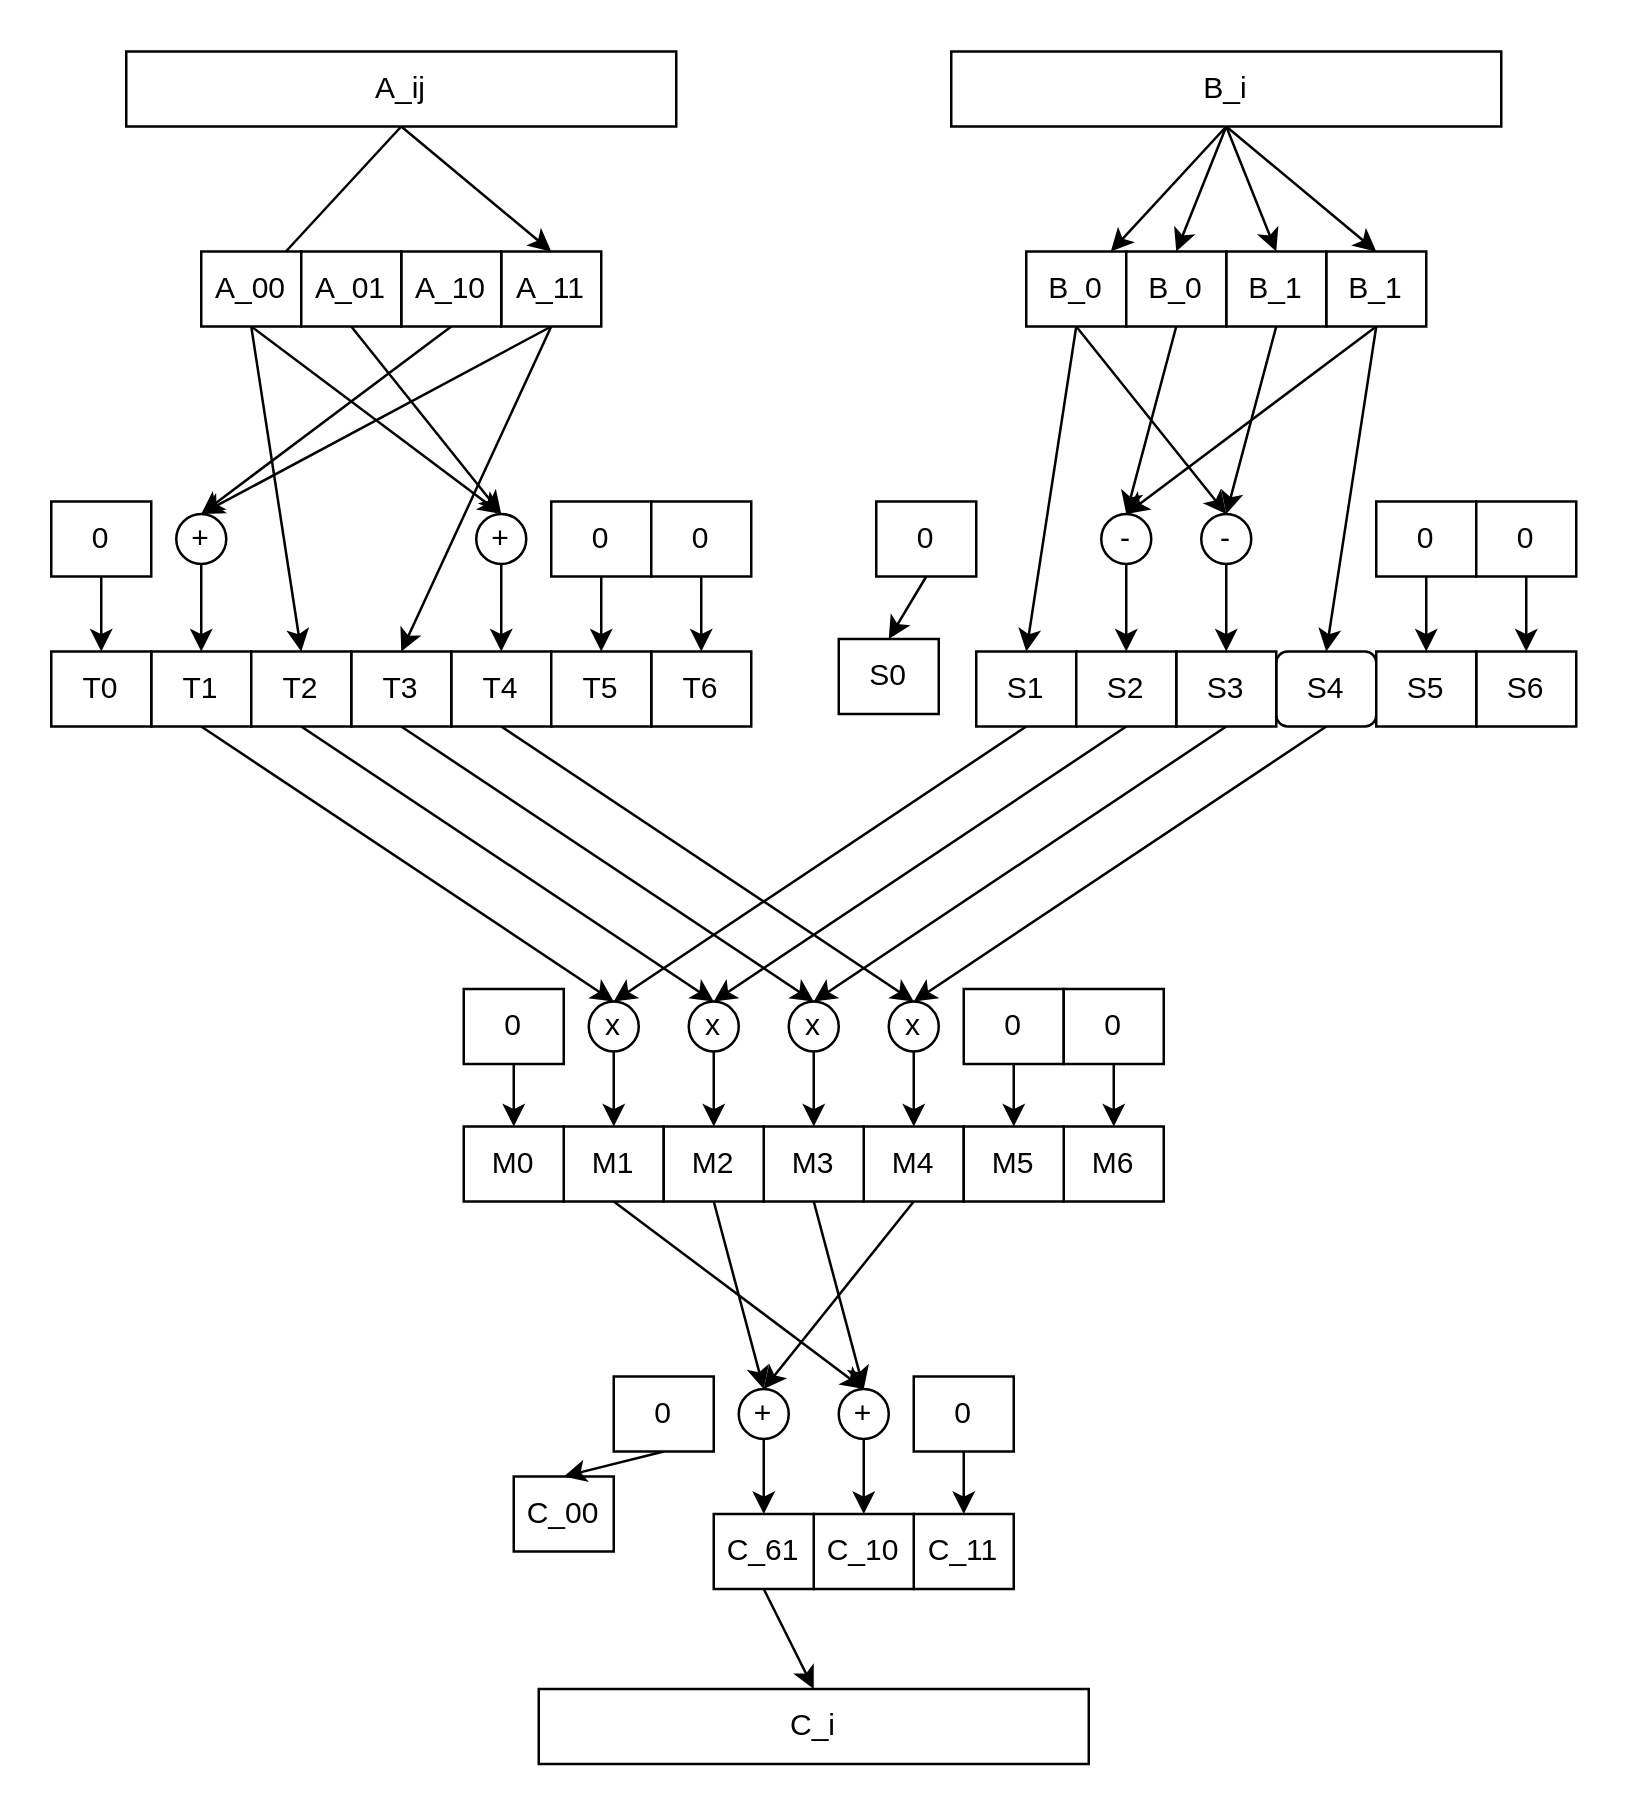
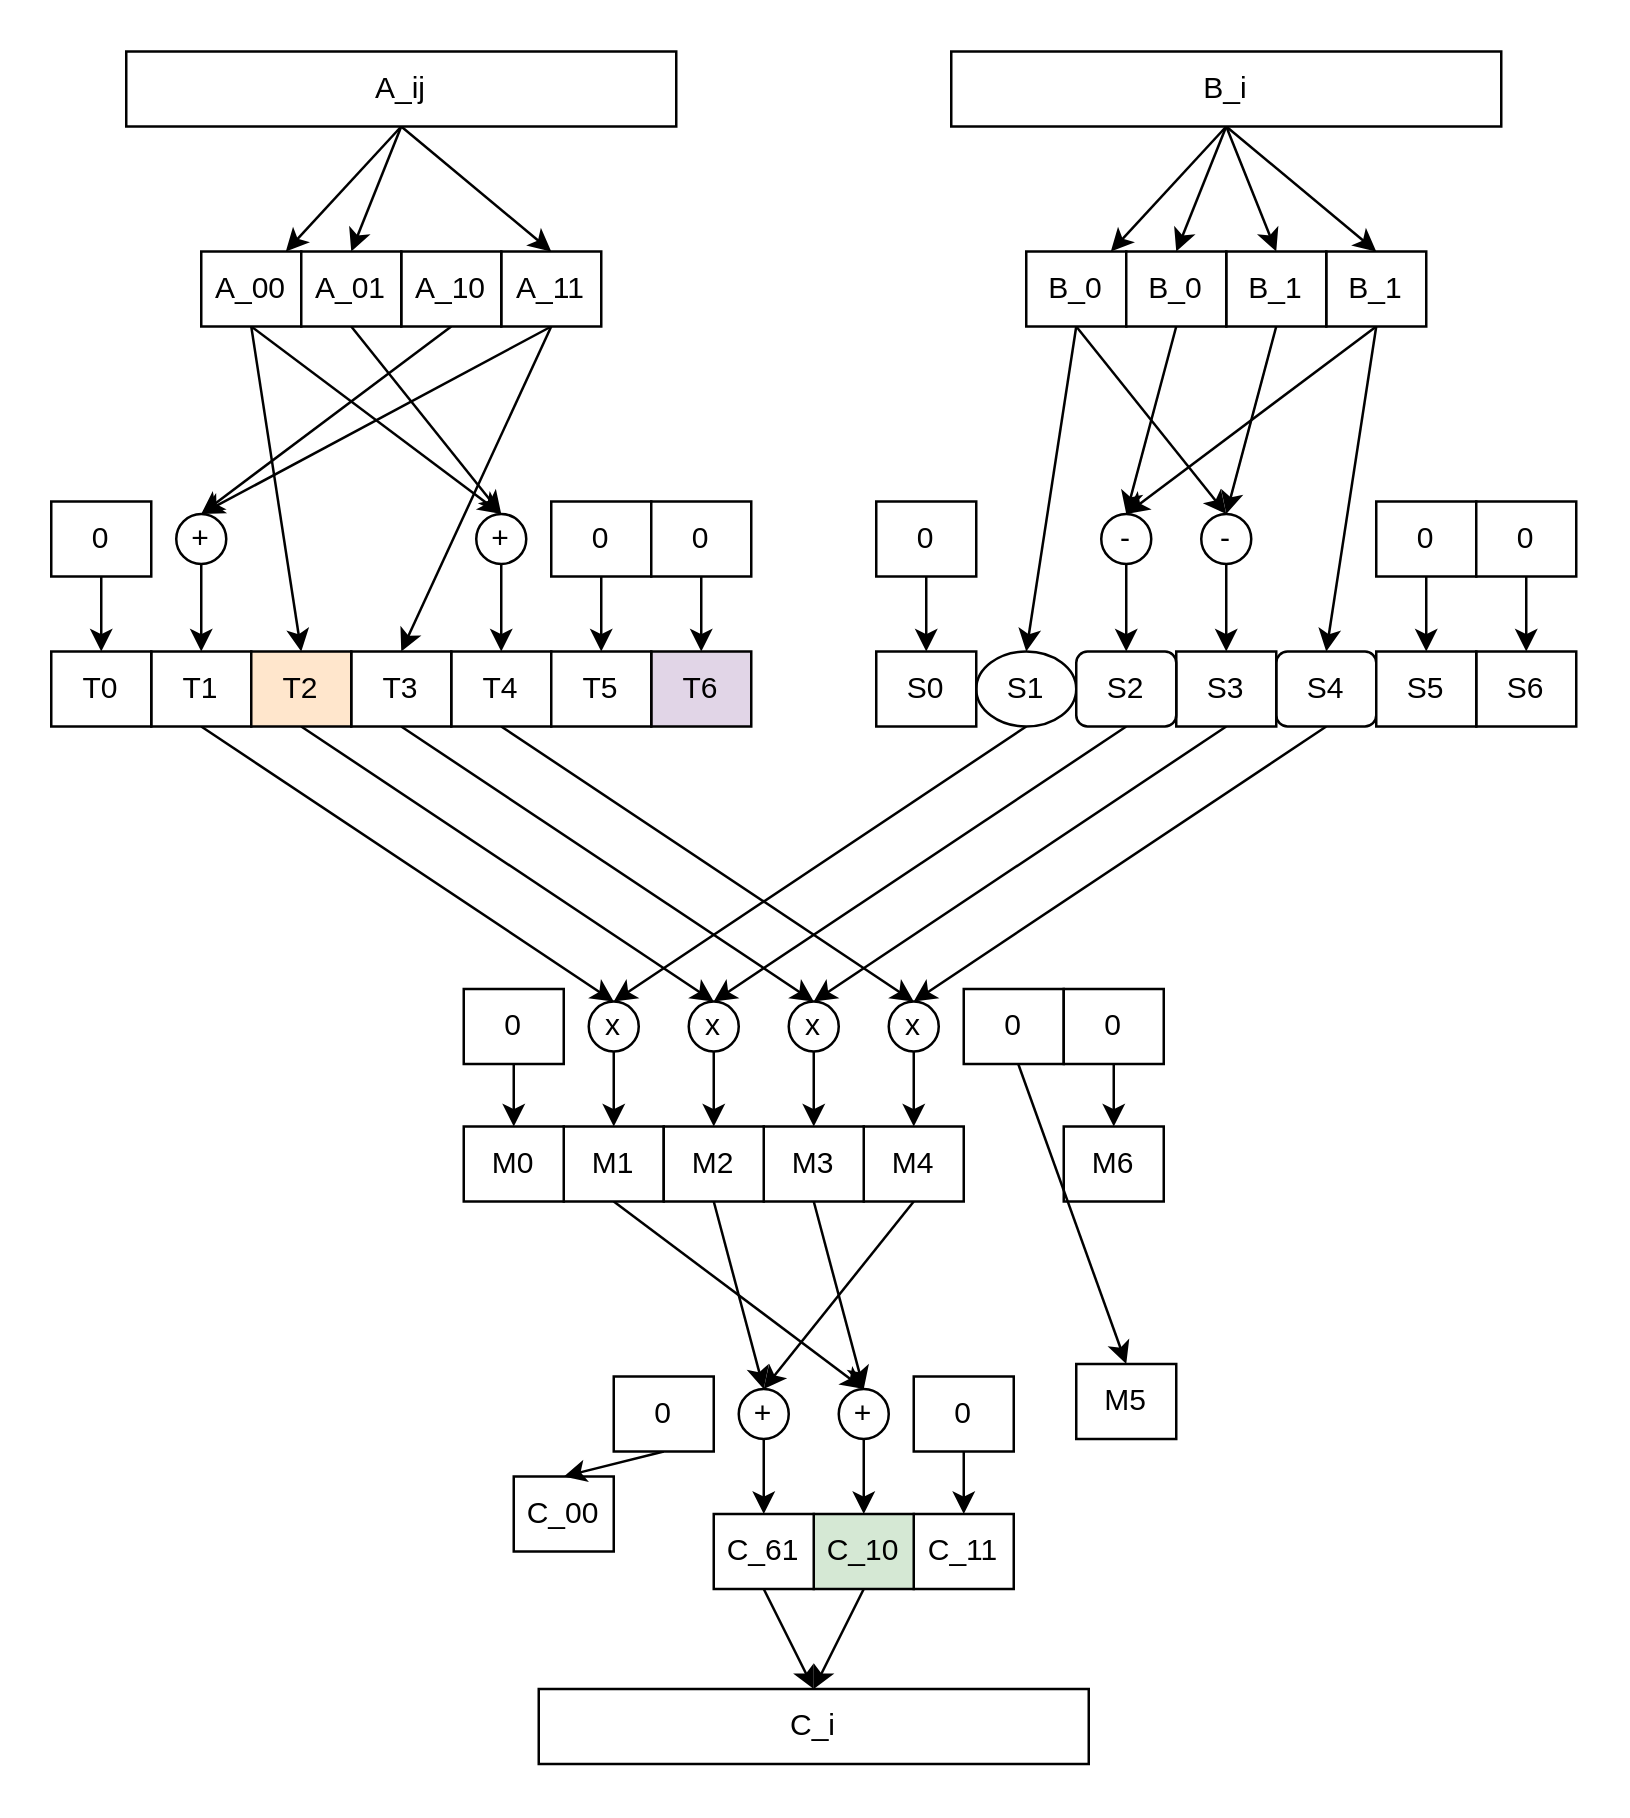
none -> (377, 186)
(293, 243) -> (298, 238)
(889, 676) -> (926, 689)
(301, 689) -> (301, 689)
(701, 689) -> (701, 689)
(1026, 689) -> (1026, 689)
(1126, 689) -> (1126, 689)
(1014, 1164) -> (1126, 1401)
(864, 1551) -> (864, 1551)
none -> (843, 1631)
